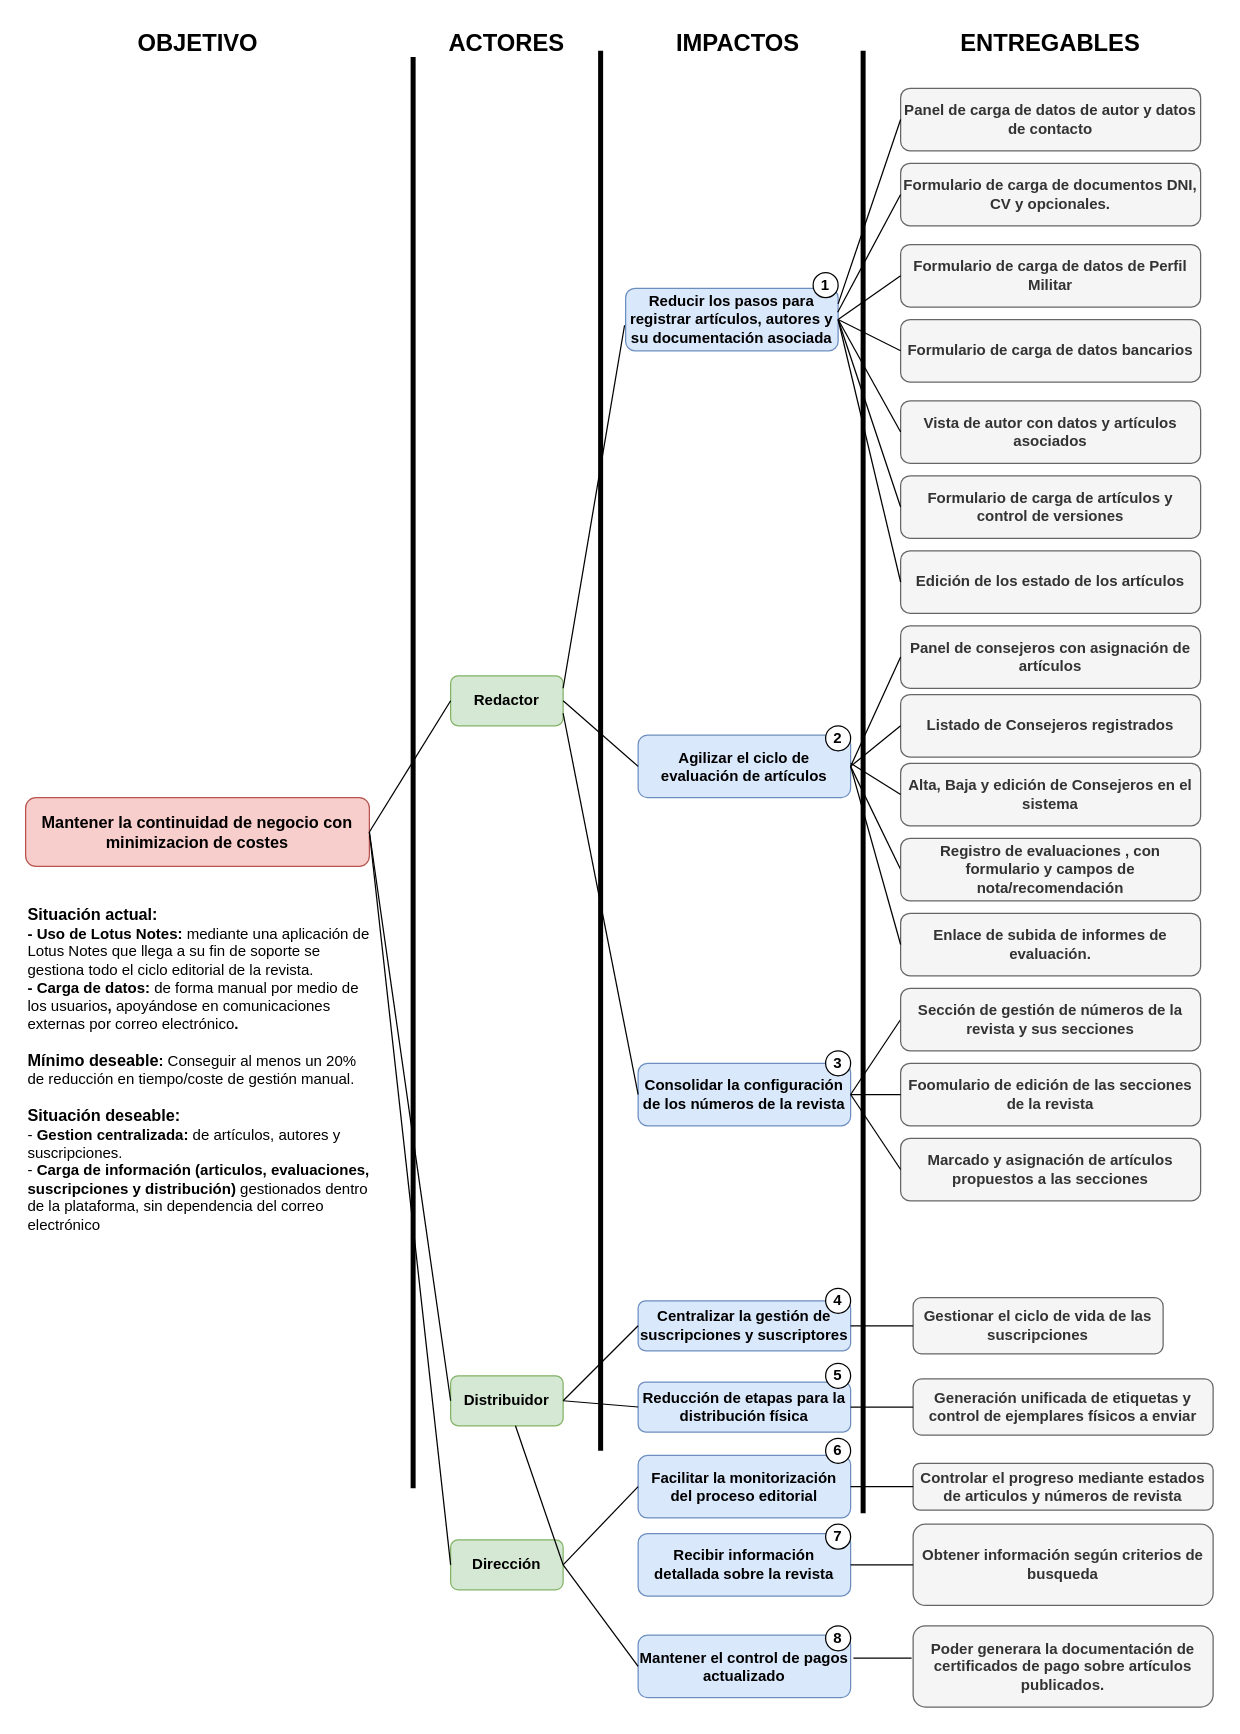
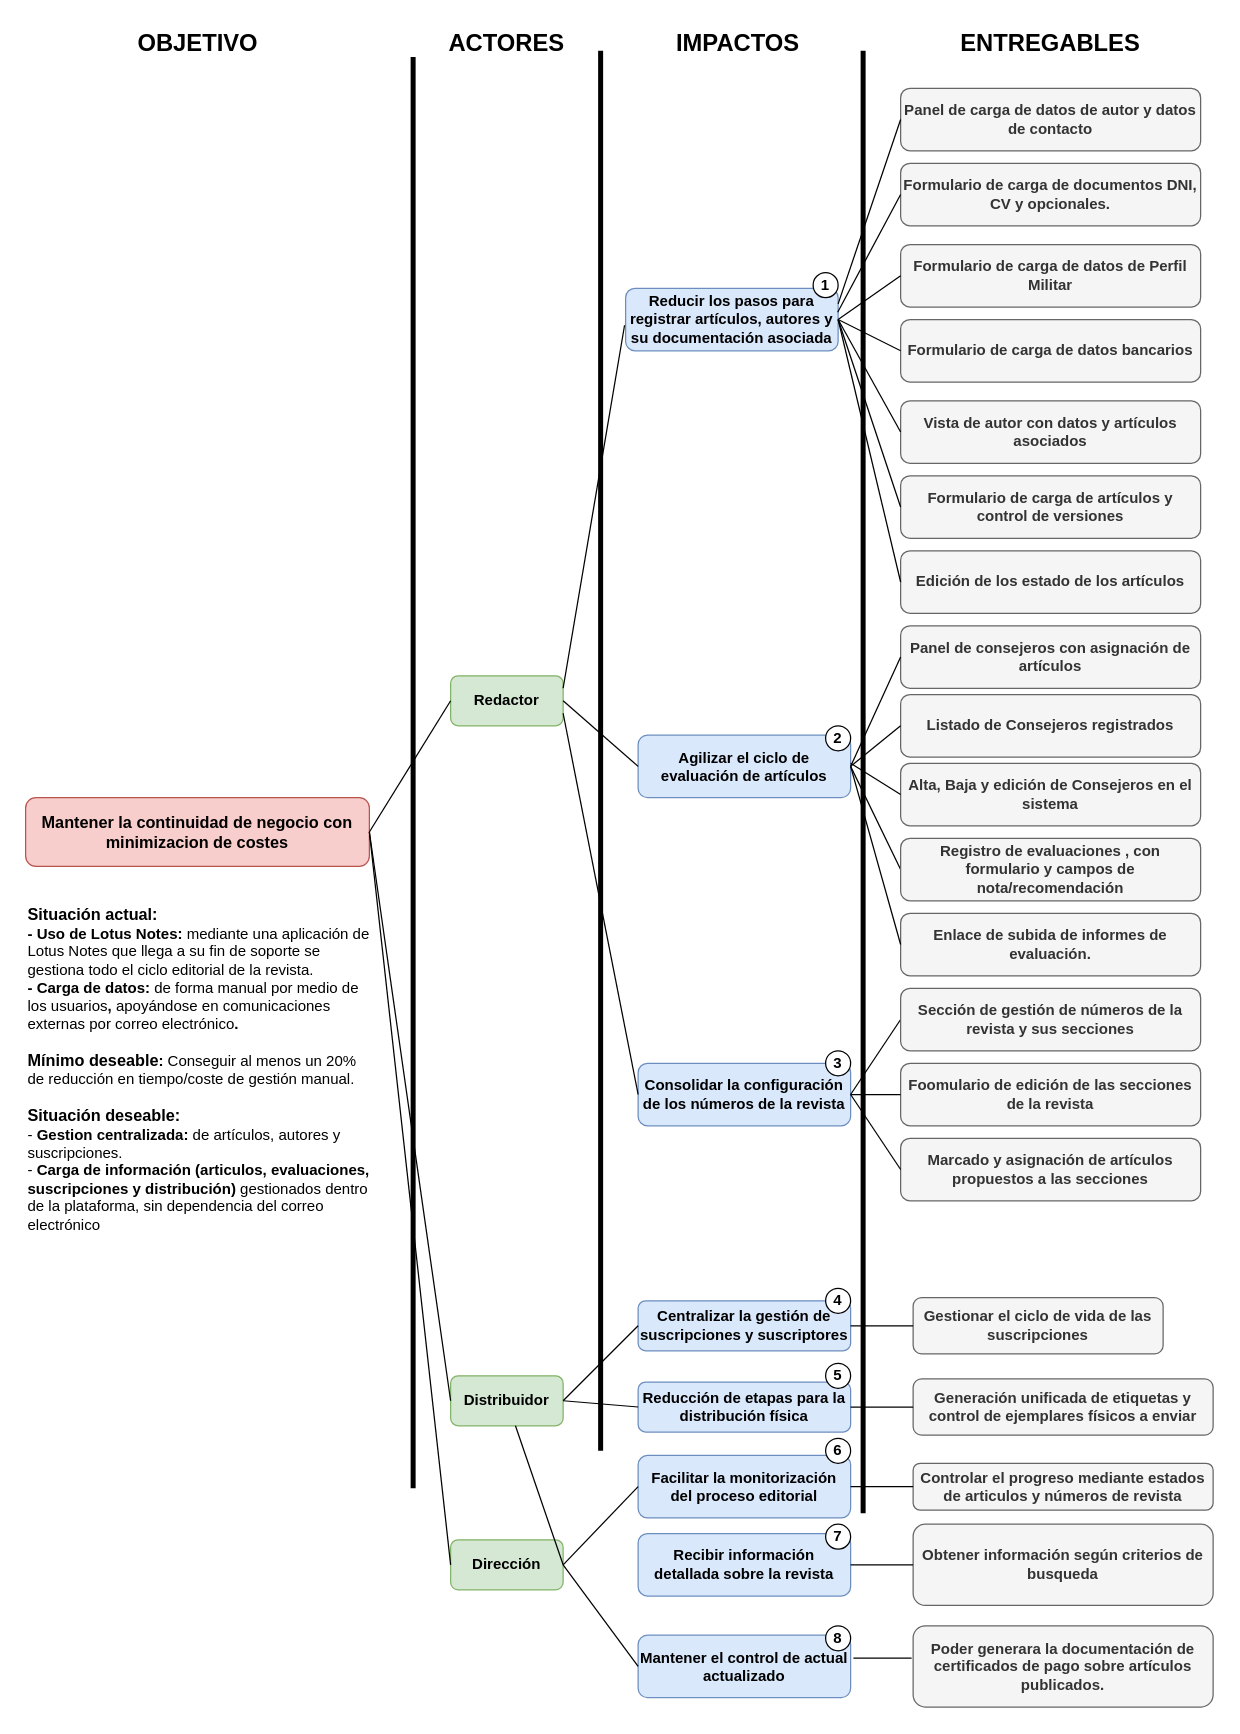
(744, 1667) -> (744, 1667)
